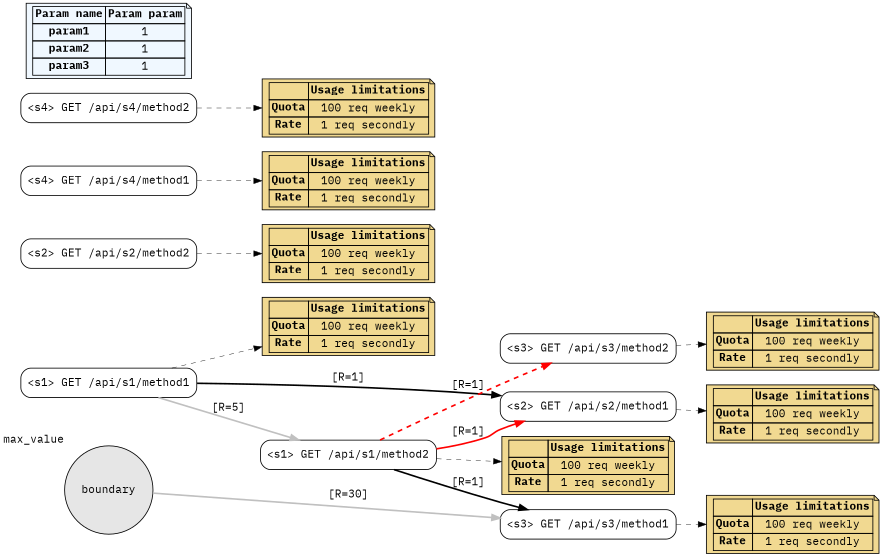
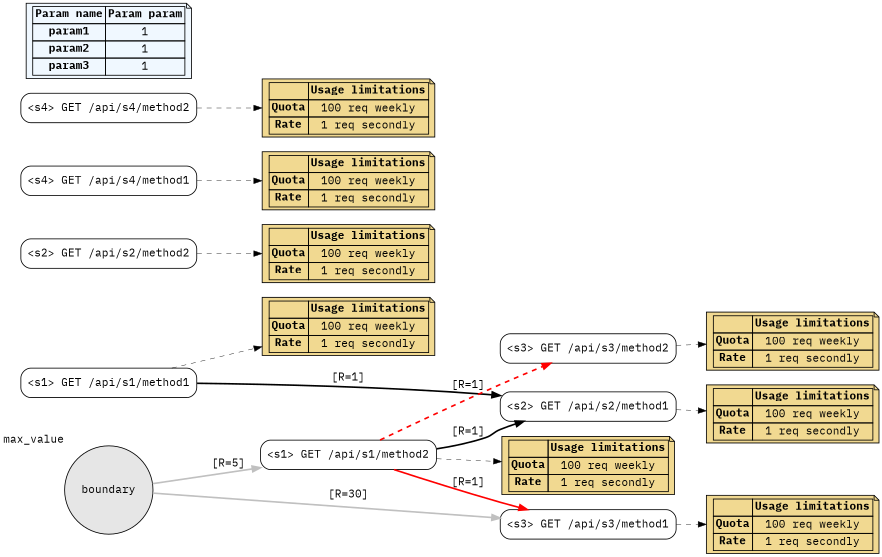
(225, 418) -> (202, 476)
(477, 440) -> (477, 440)
(456, 489) -> (456, 489)
